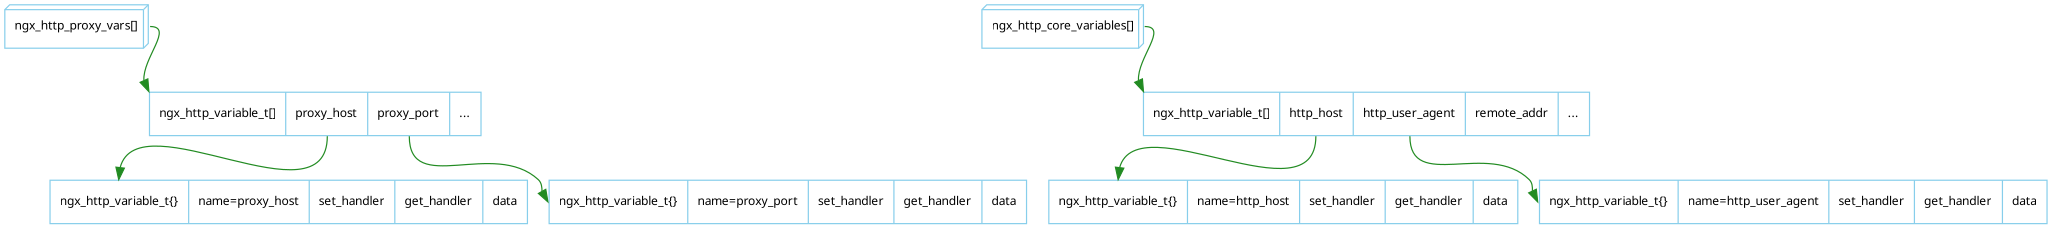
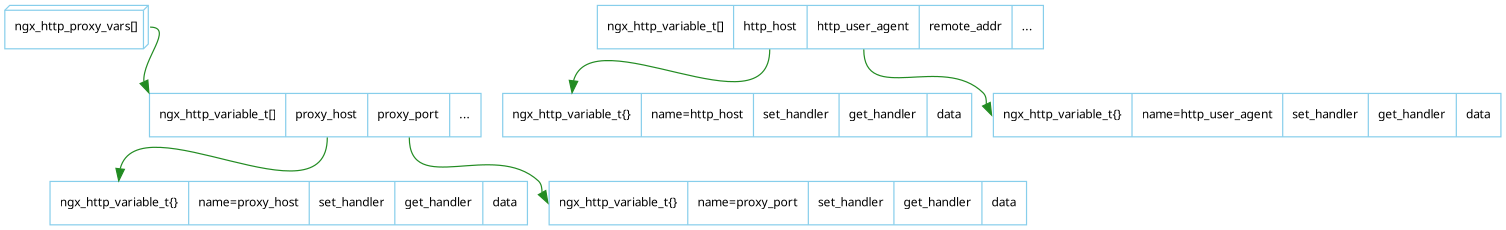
(1063, 27) -> none
